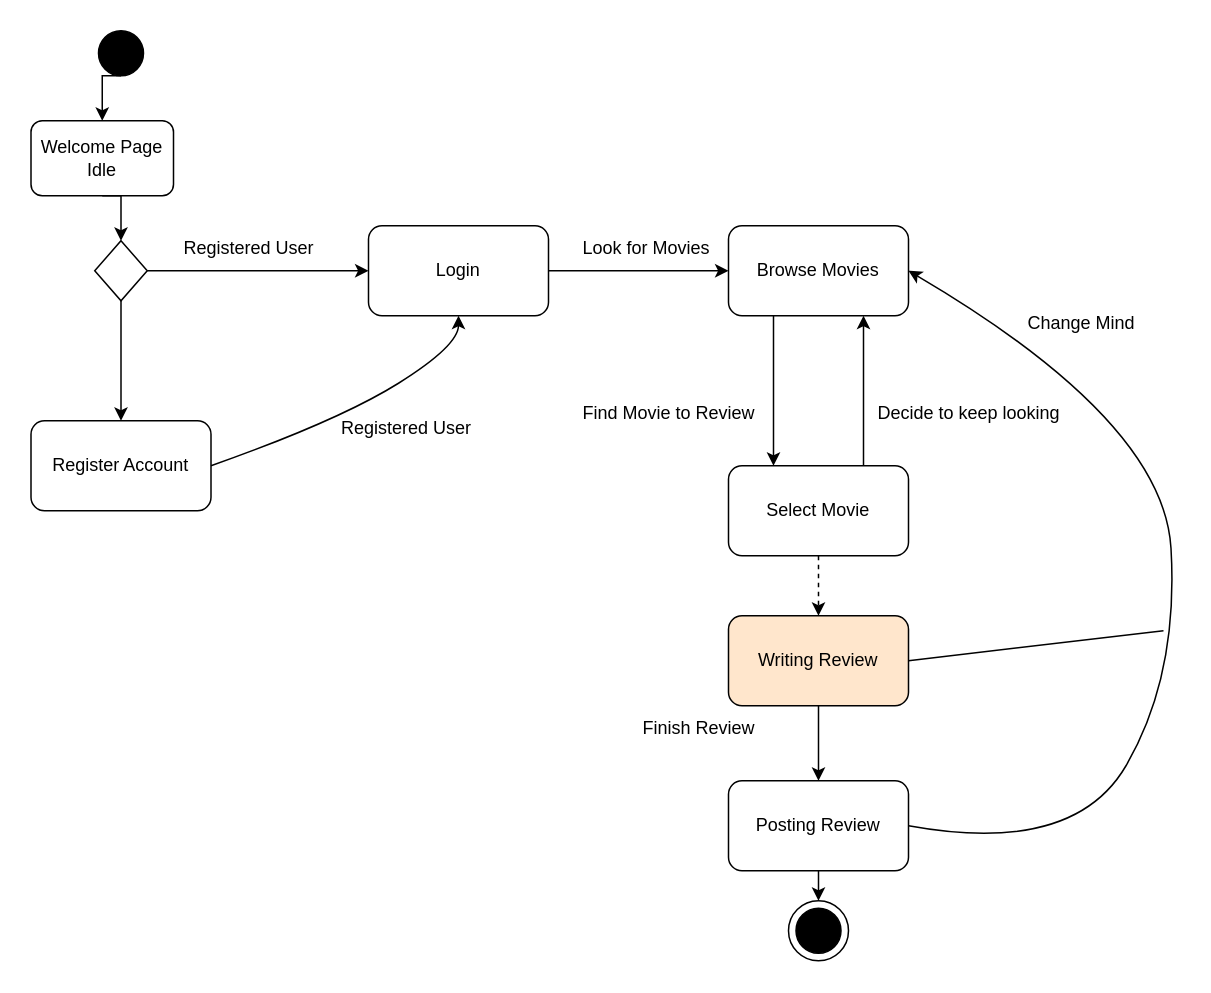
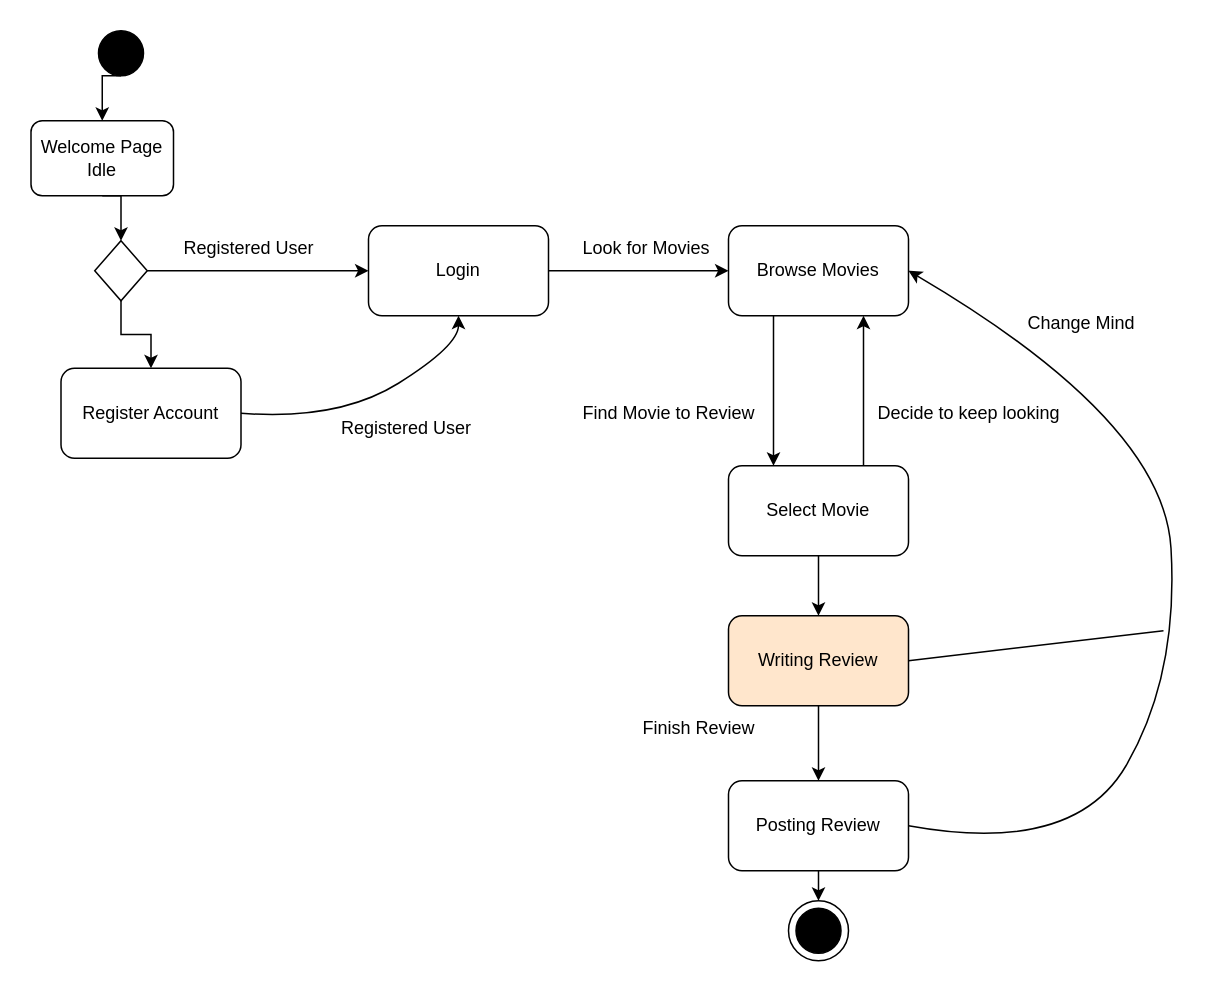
(121, 466) -> (151, 413)
(818, 580) -> (818, 580)
